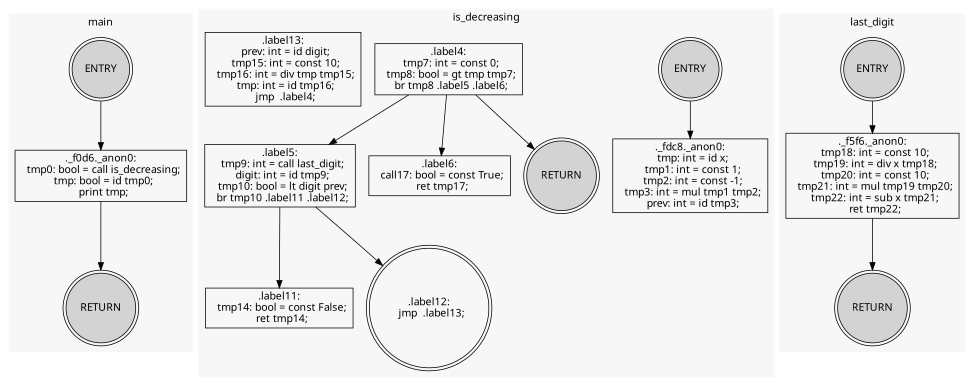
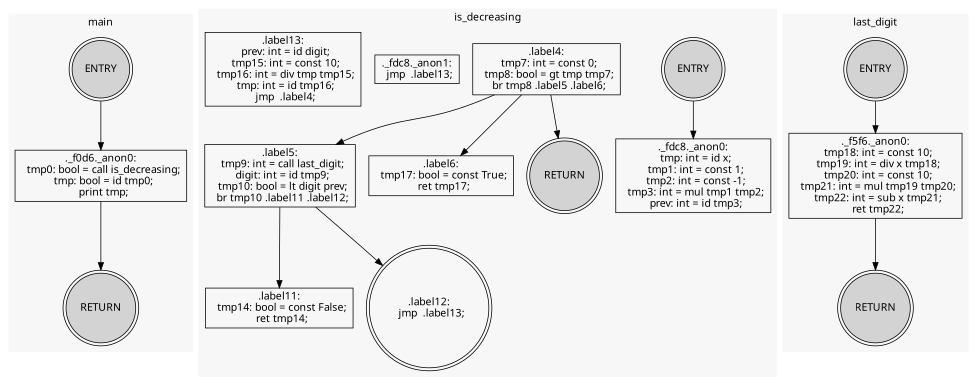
none -> (417, 69)
(440, 176) -> (441, 176)
